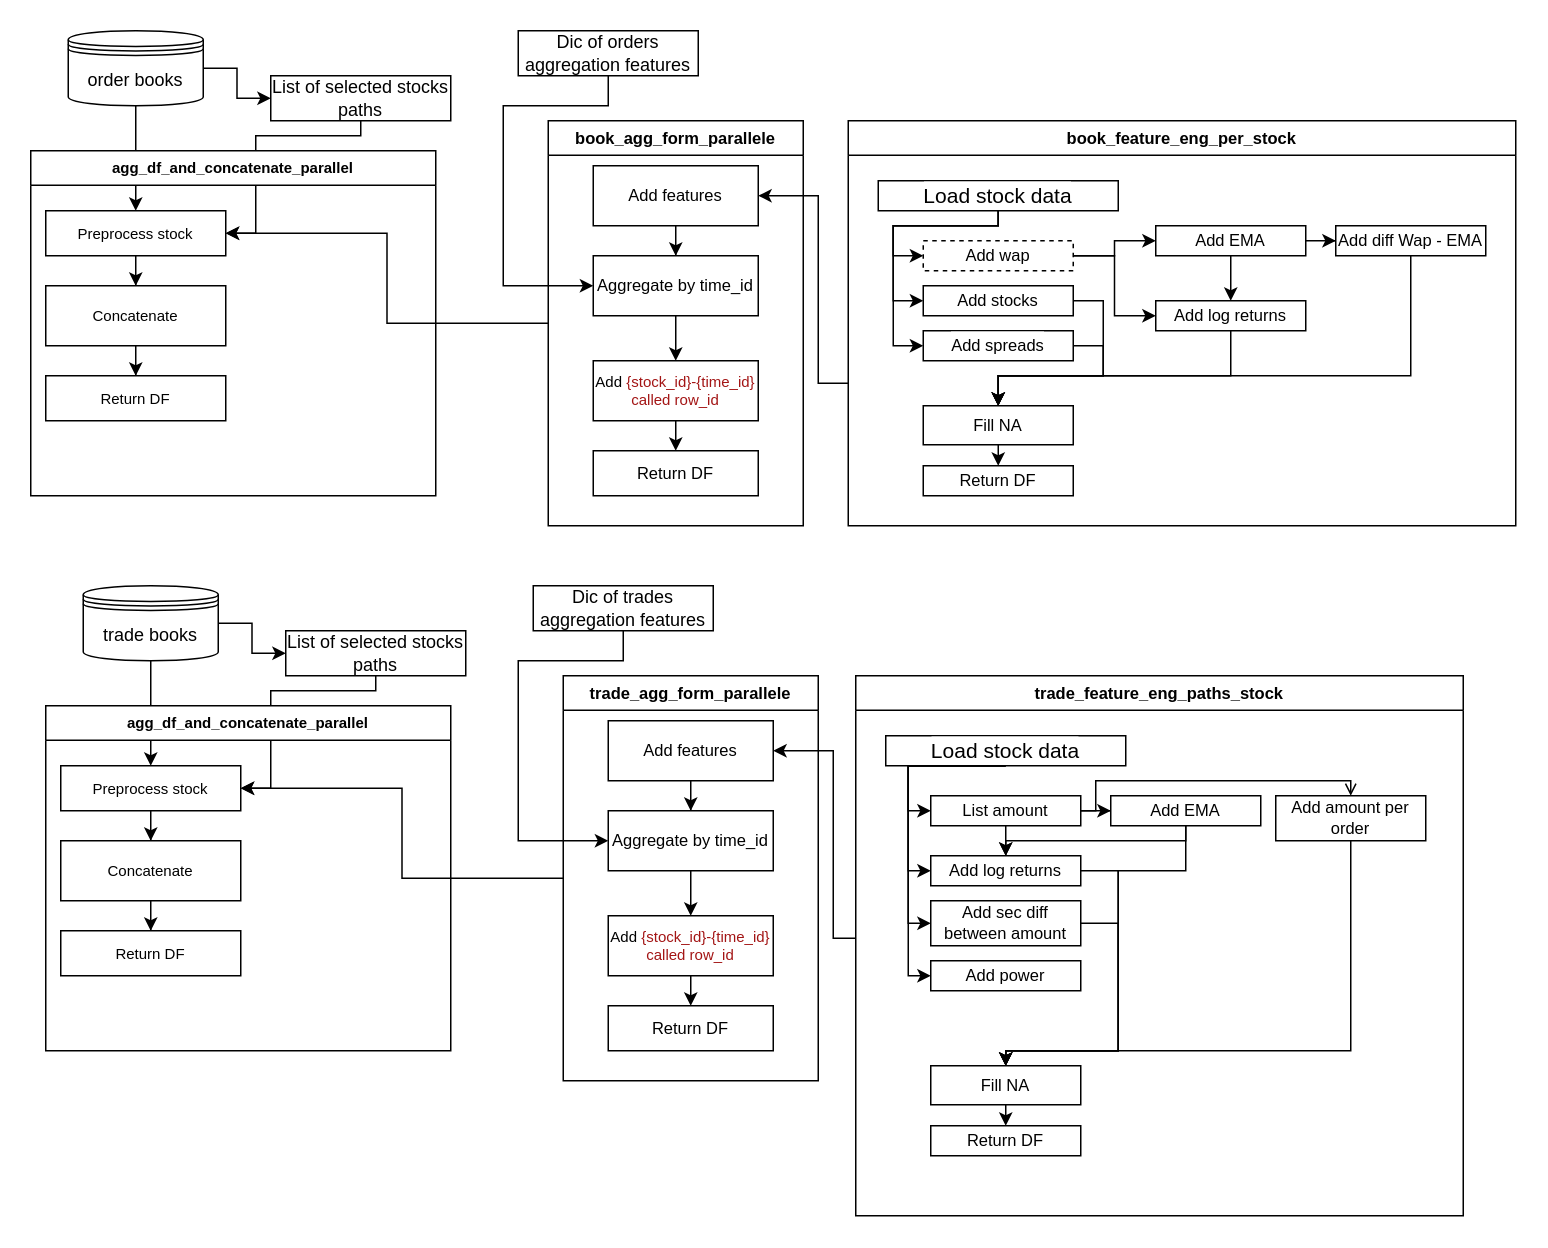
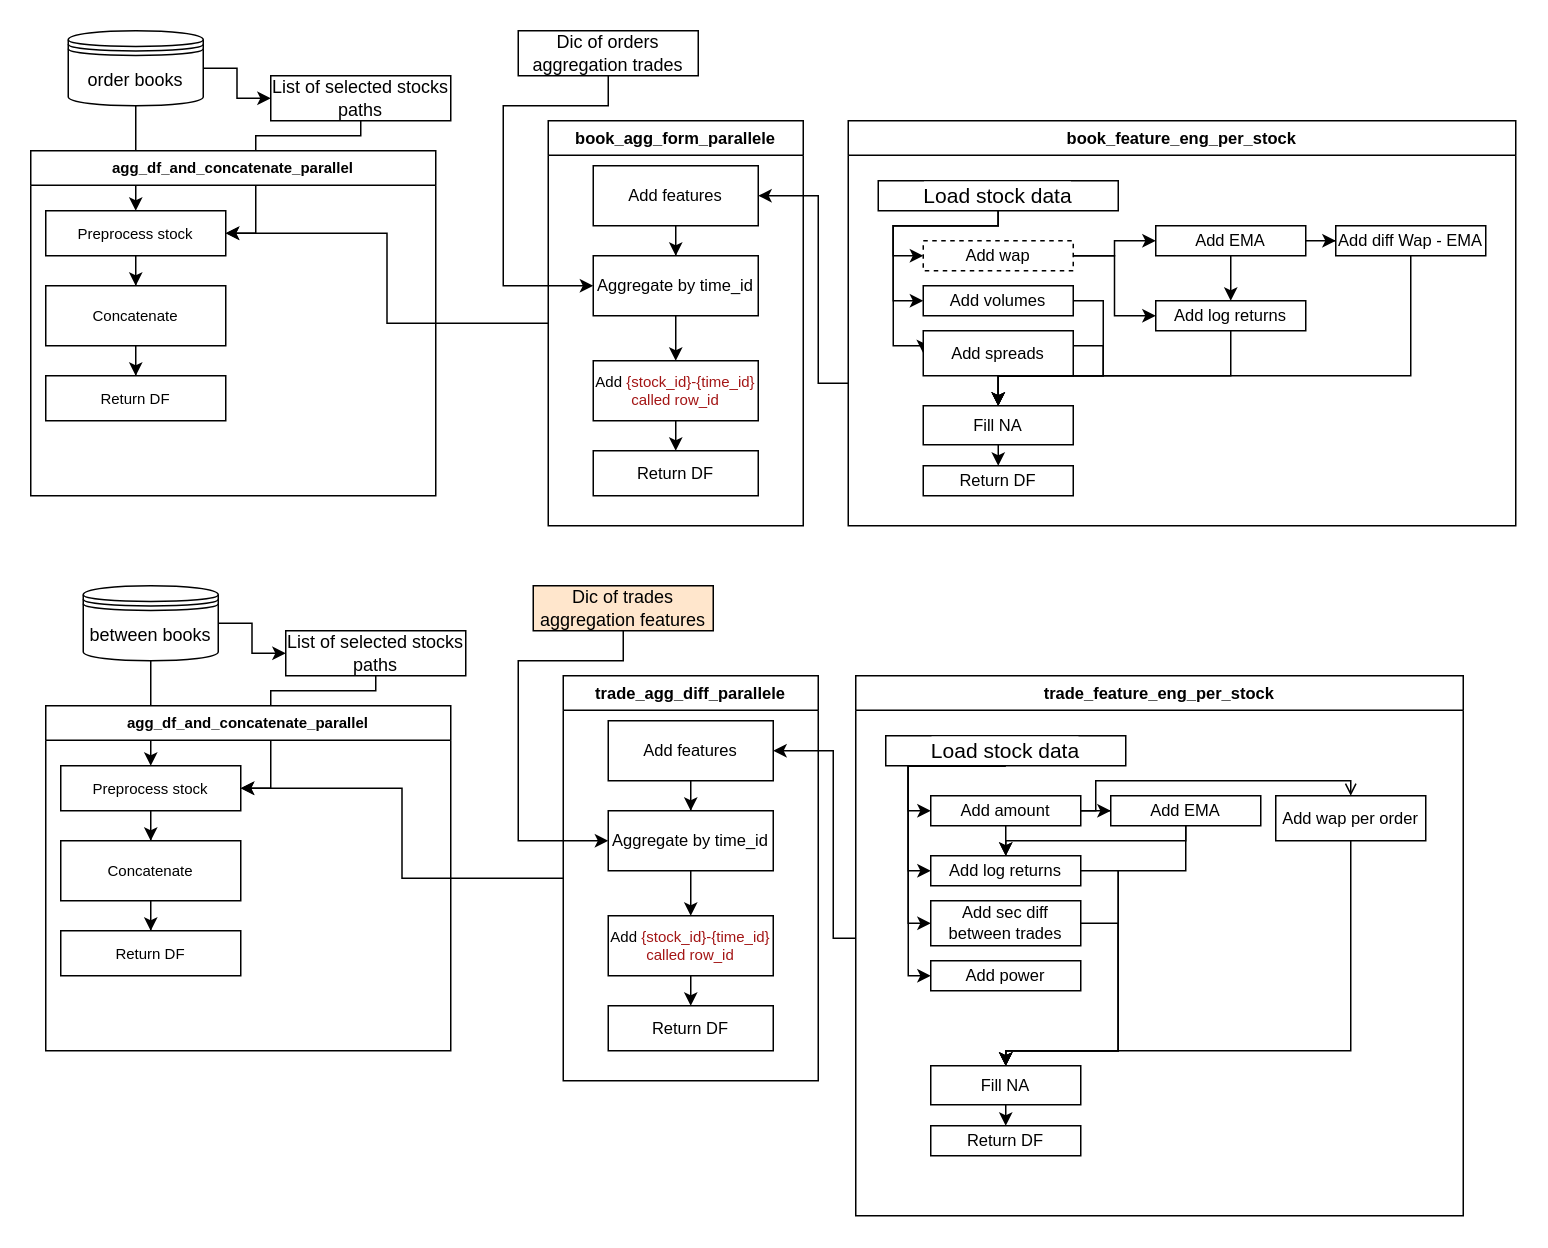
(608, 53) -> (608, 53)
(998, 301) -> (998, 301)
(998, 346) -> (998, 353)
(623, 608) -> (623, 608)
(151, 635) -> (151, 635)
(690, 694) -> (690, 694)
(1159, 694) -> (1159, 694)
(1006, 811) -> (1006, 811)
(1351, 818) -> (1351, 818)
(1006, 923) -> (1006, 923)
